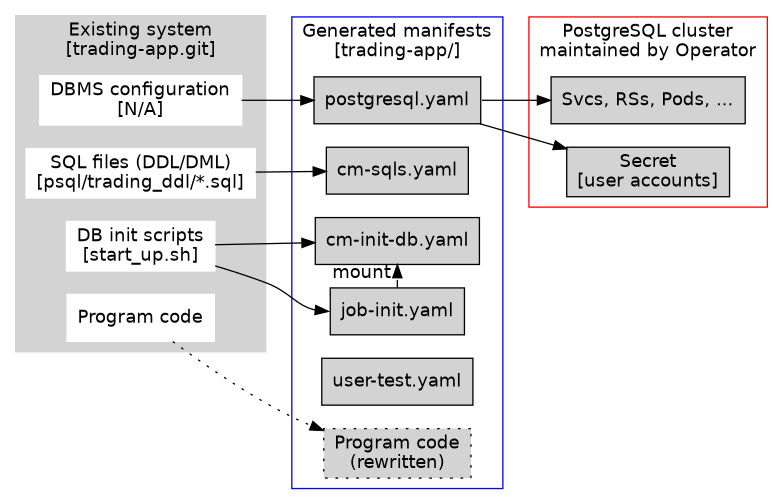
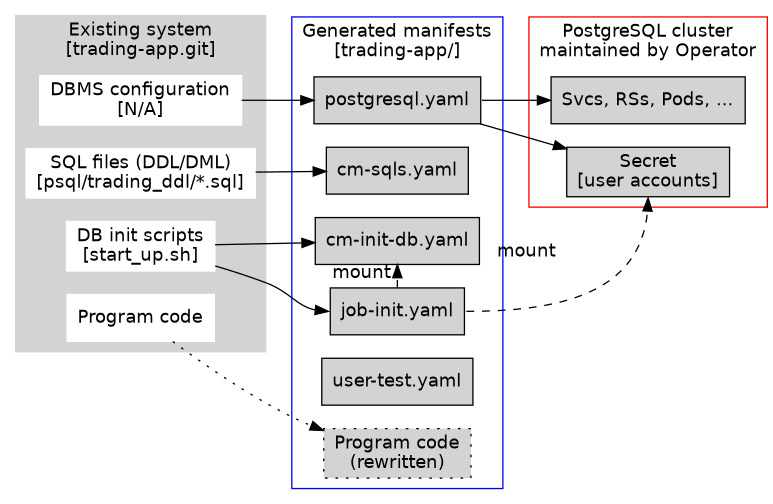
none -> (580, 296)
